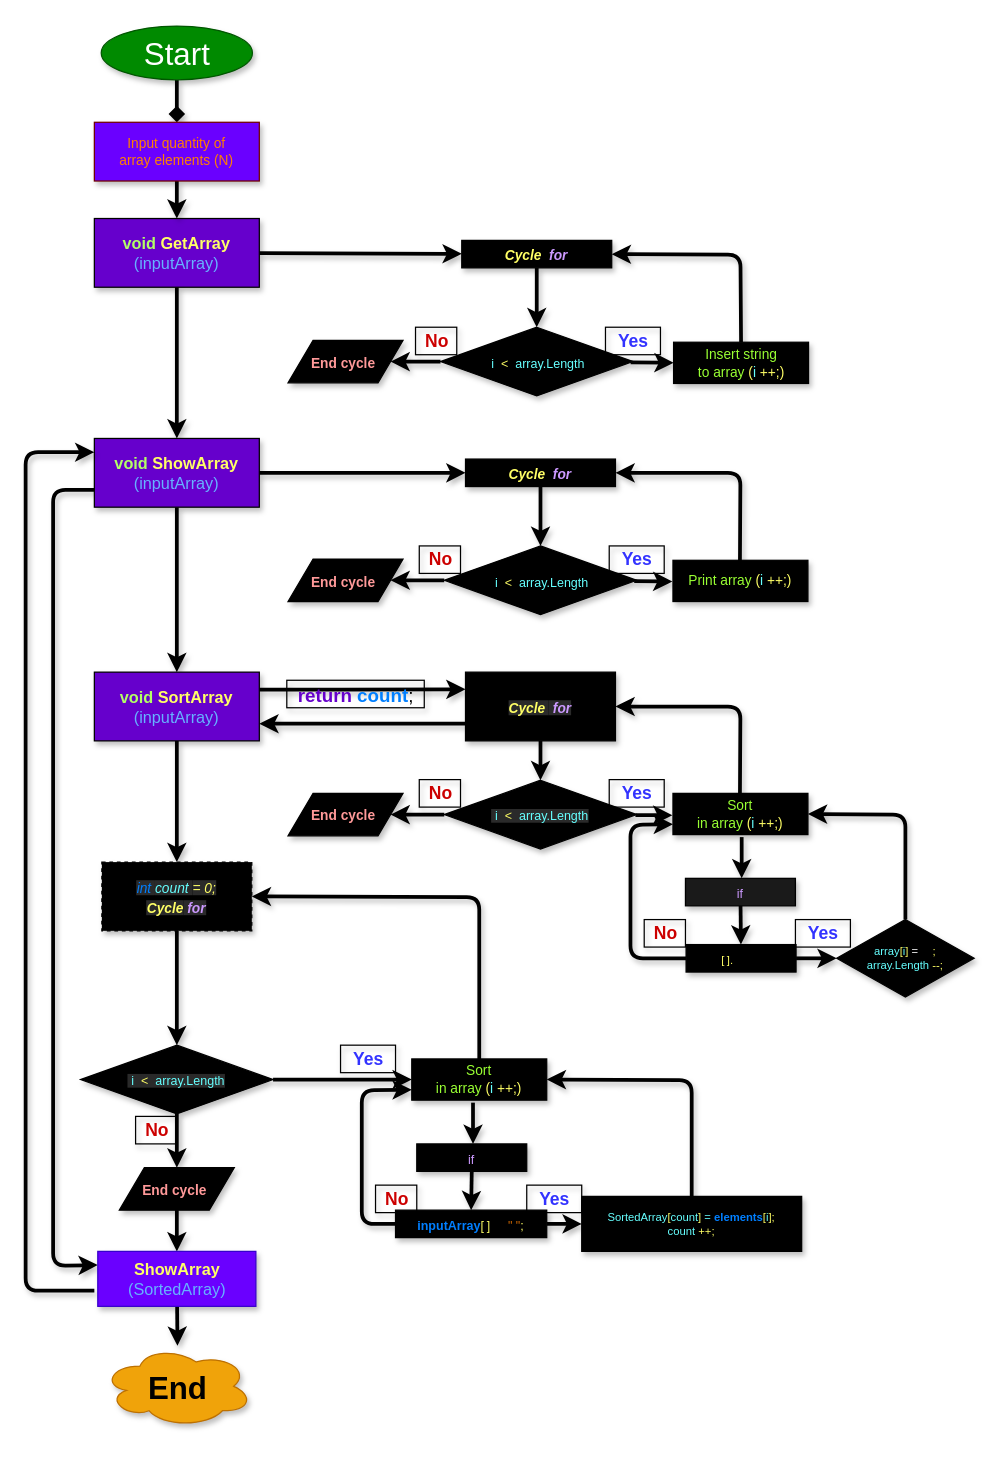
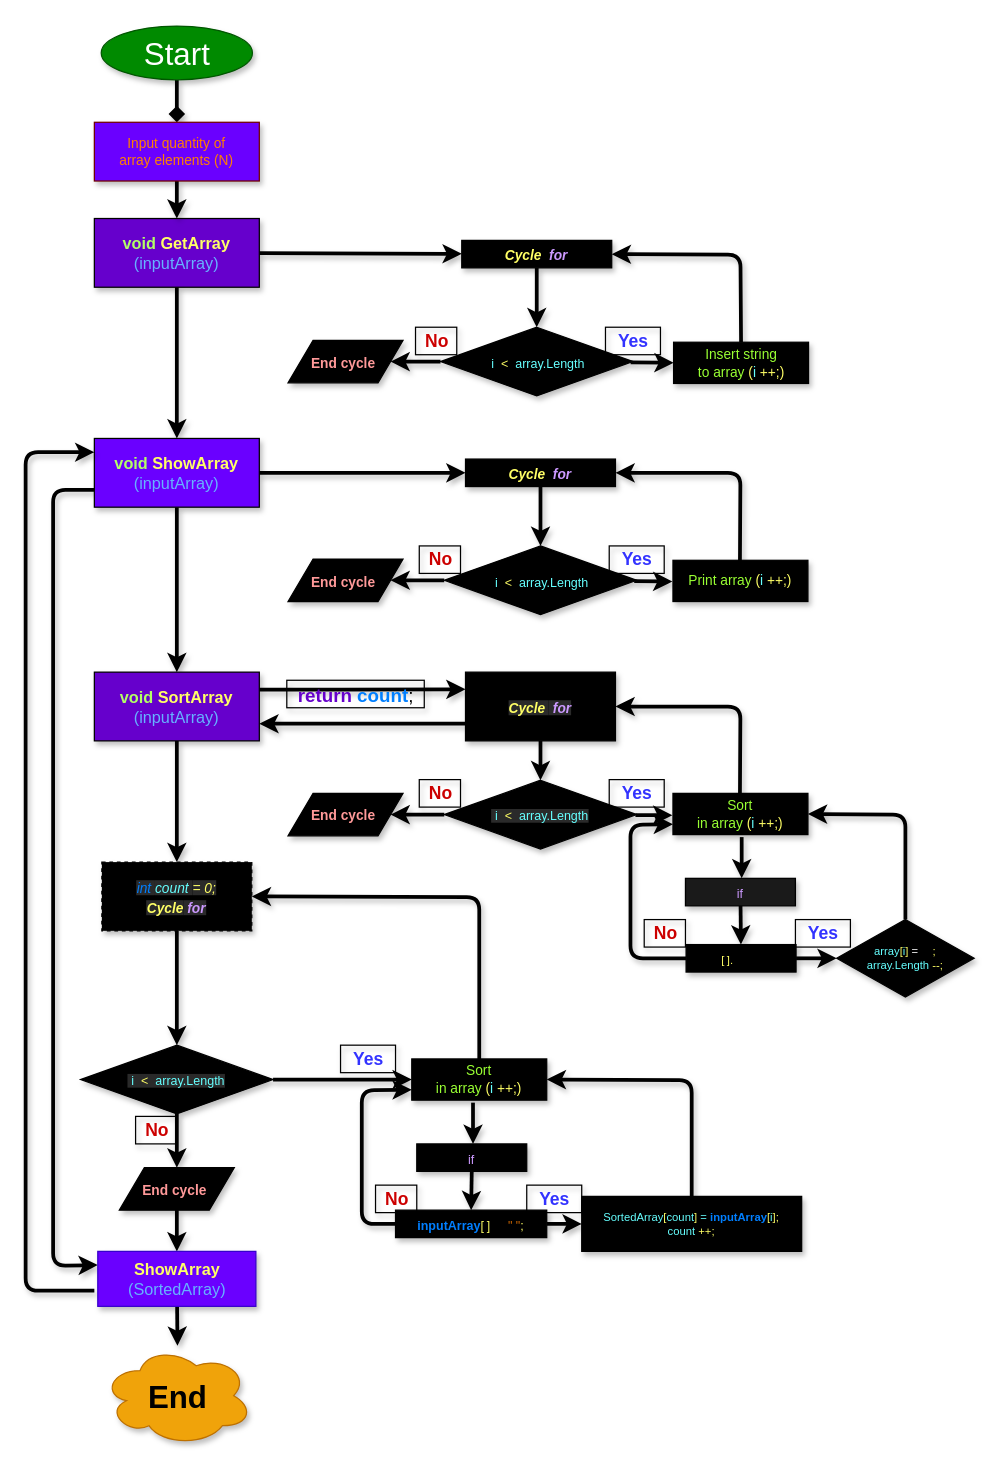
(177, 473) -> (177, 473)
(692, 1224) -> (692, 1224)
(178, 1386) -> (178, 1396)
